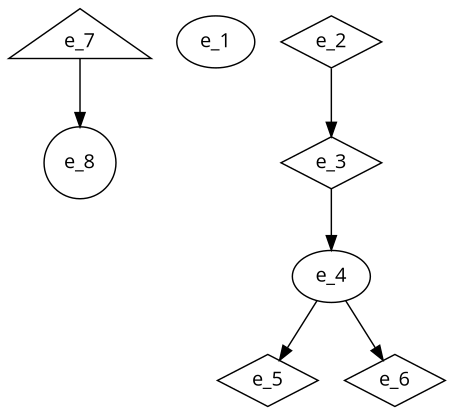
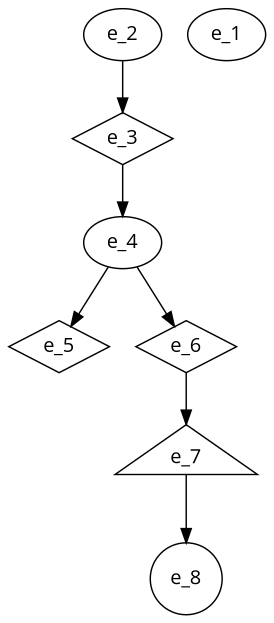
(331, 42) -> (123, 35)
none -> (186, 391)
